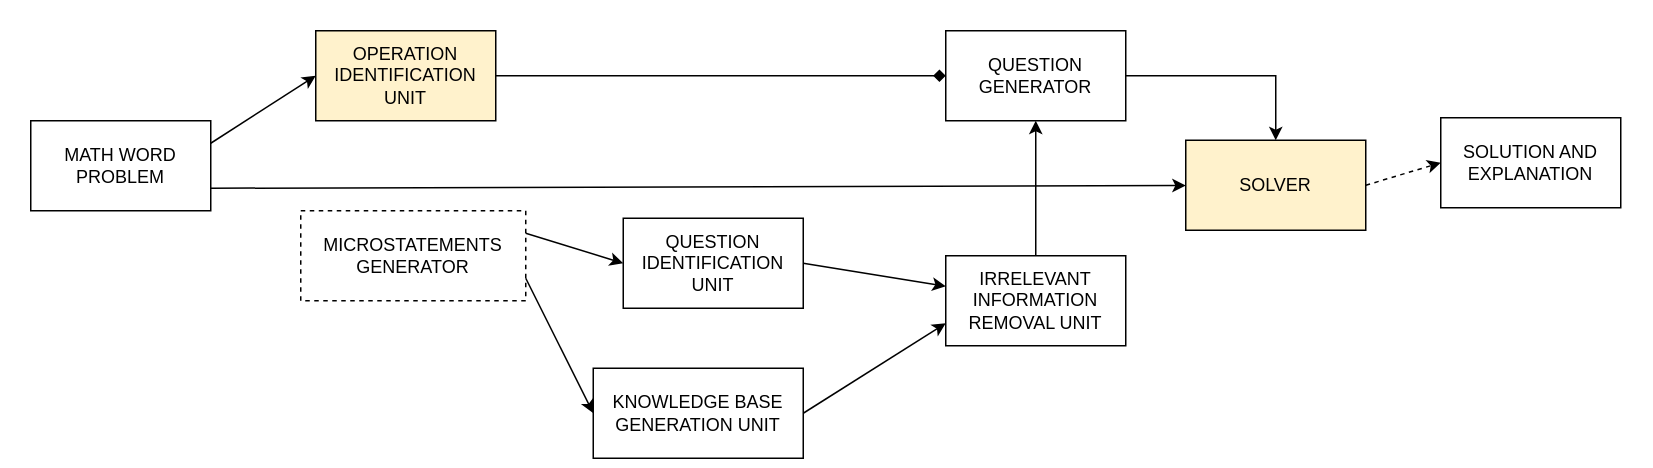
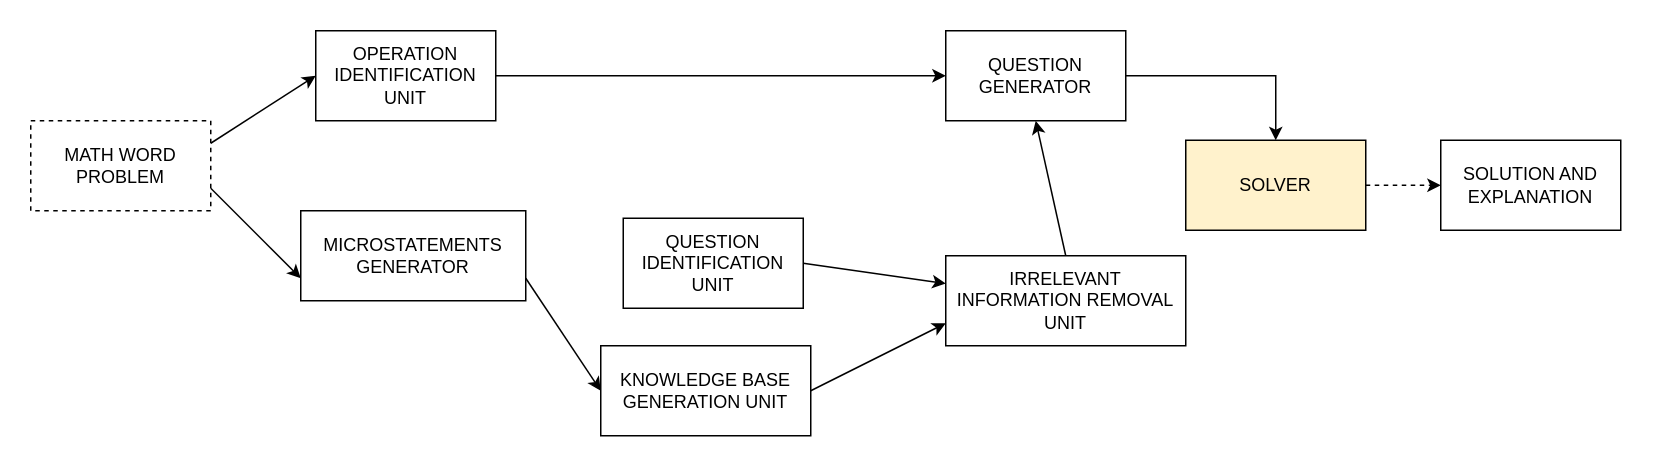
(406, 76) -> (406, 76)
(933, 76) -> (934, 76)
(1531, 163) -> (1531, 185)
(121, 166) -> (121, 166)
(693, 187) -> (252, 230)
(570, 247) -> none
(413, 256) -> (413, 256)
(1036, 301) -> (1066, 301)
(698, 413) -> (706, 391)
